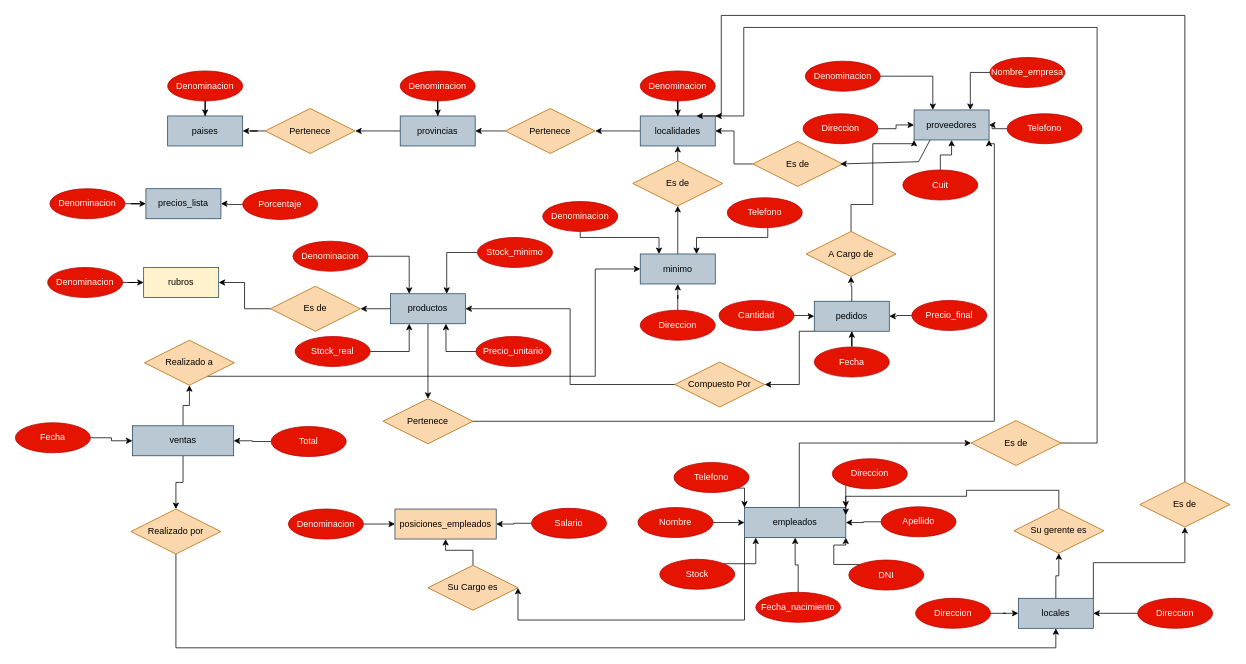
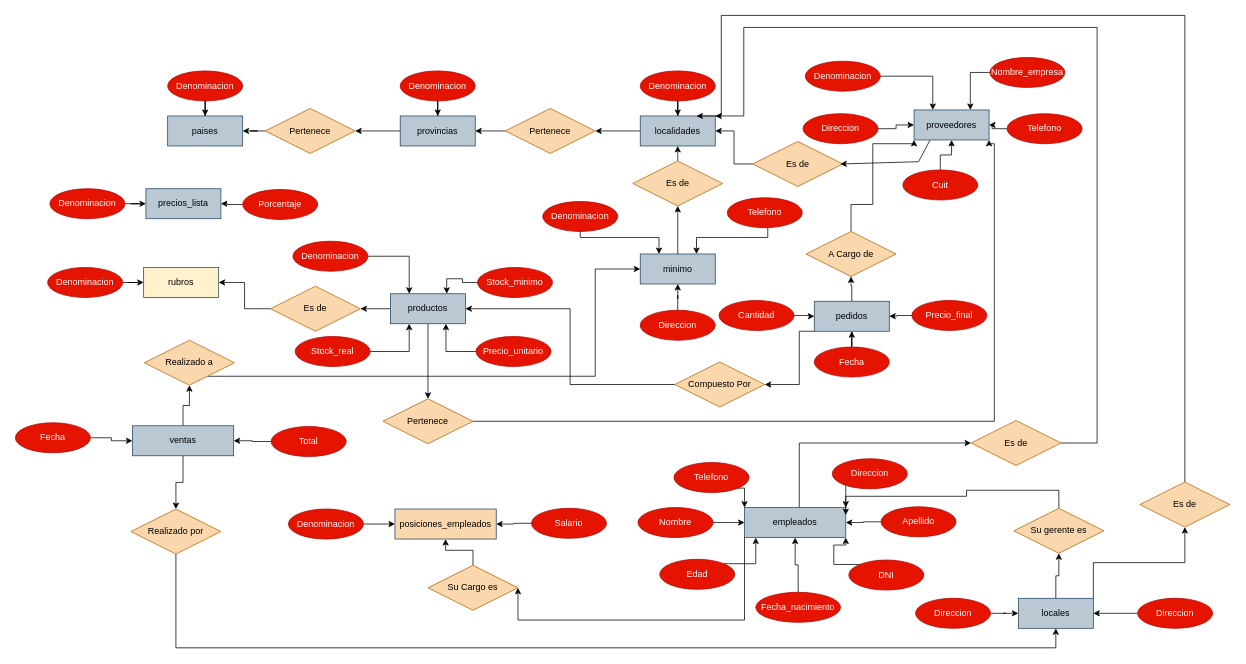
(515, 252) -> (515, 282)
(697, 574) -> (697, 574)
